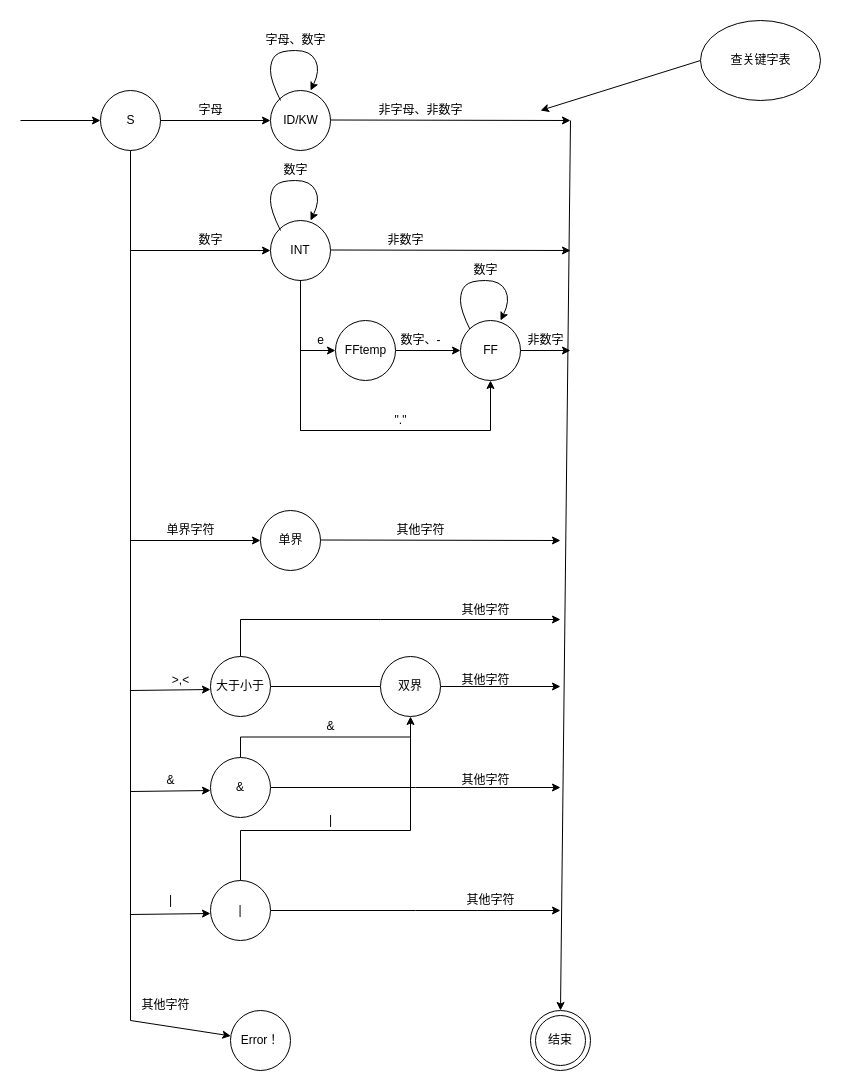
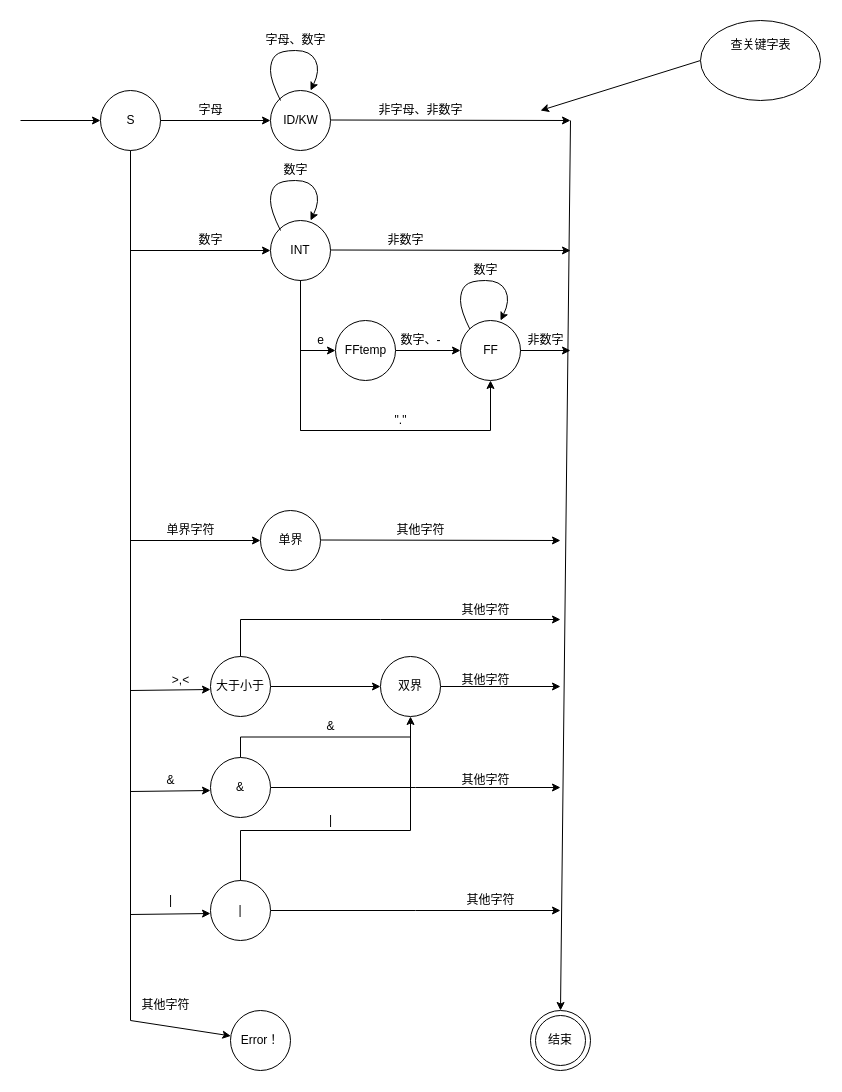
(761, 61) -> (761, 46)
(375, 687) -> (372, 687)
